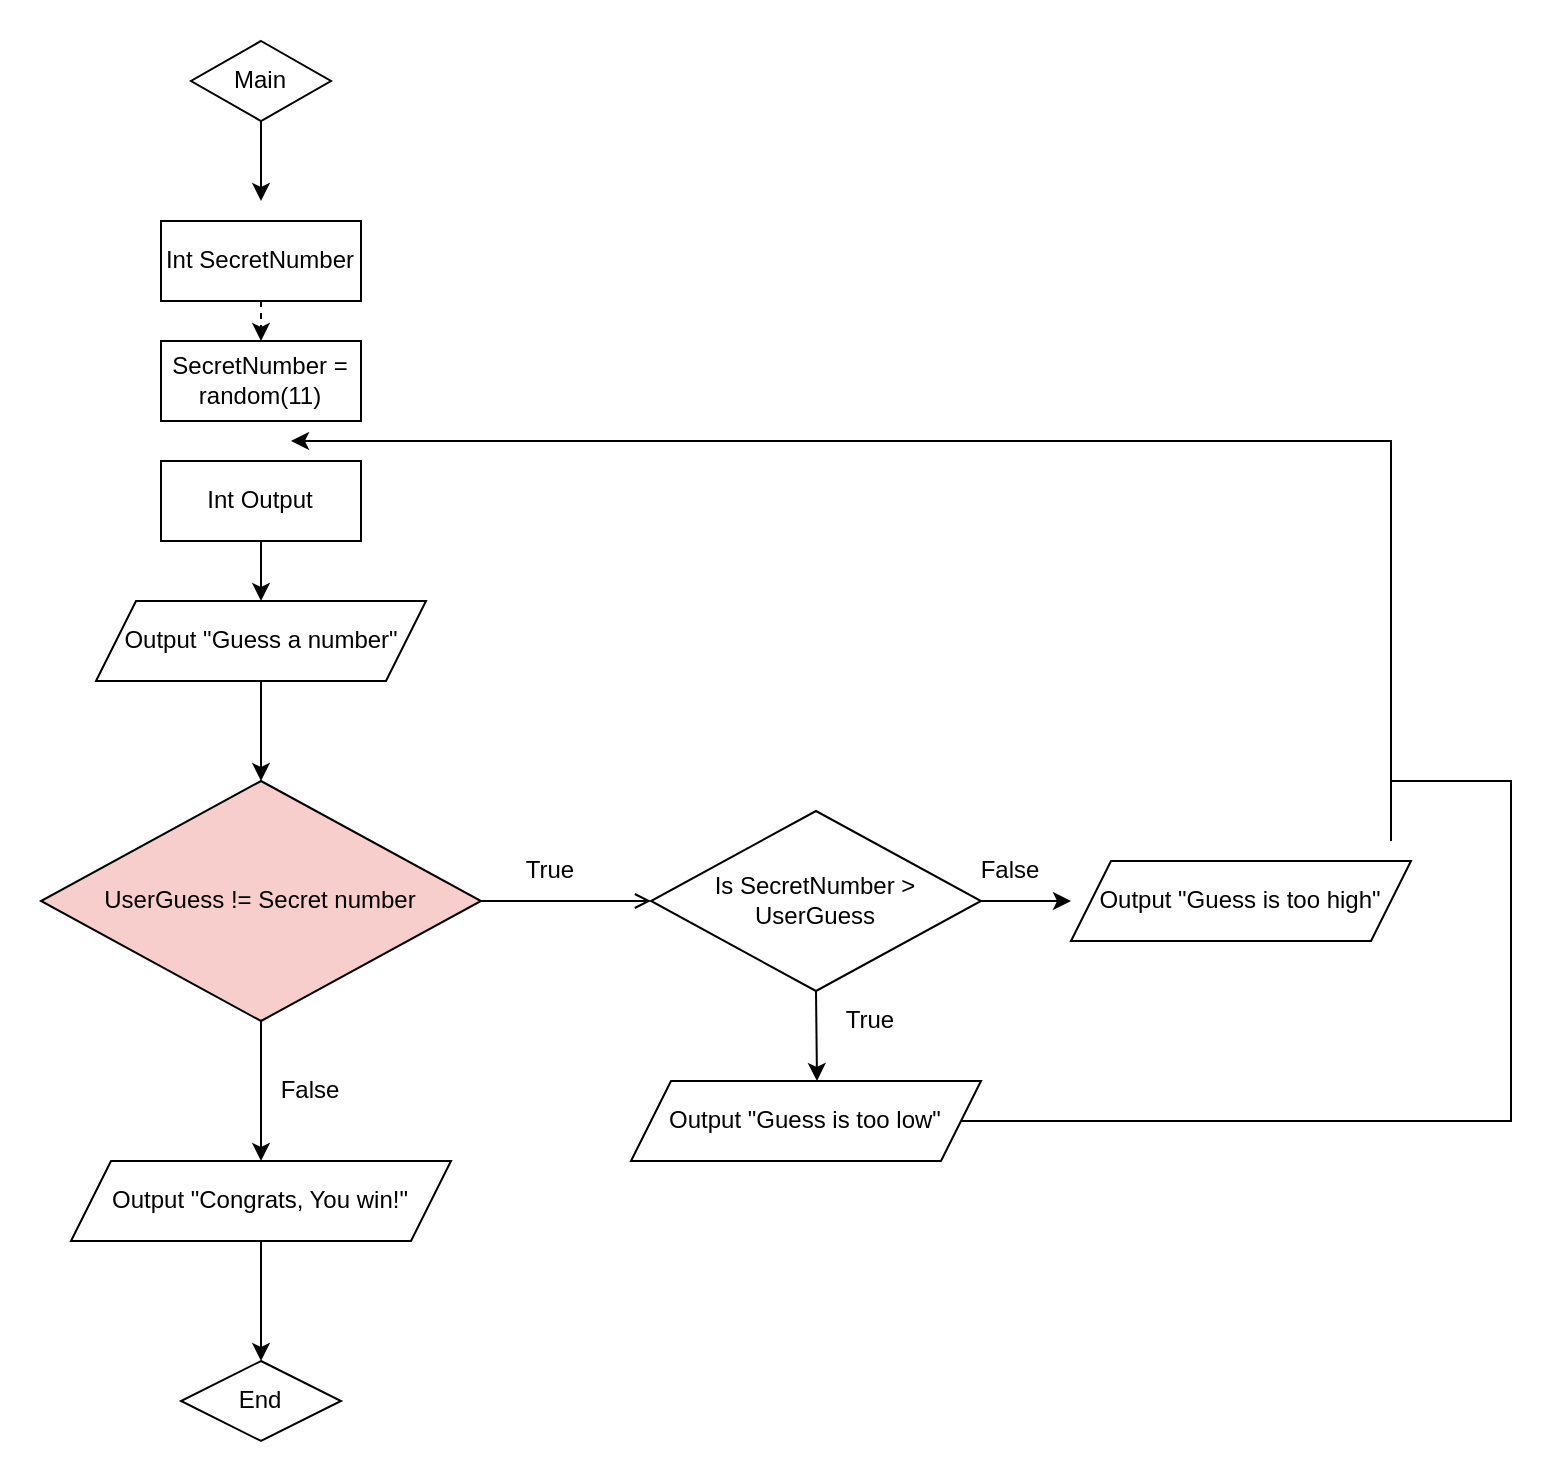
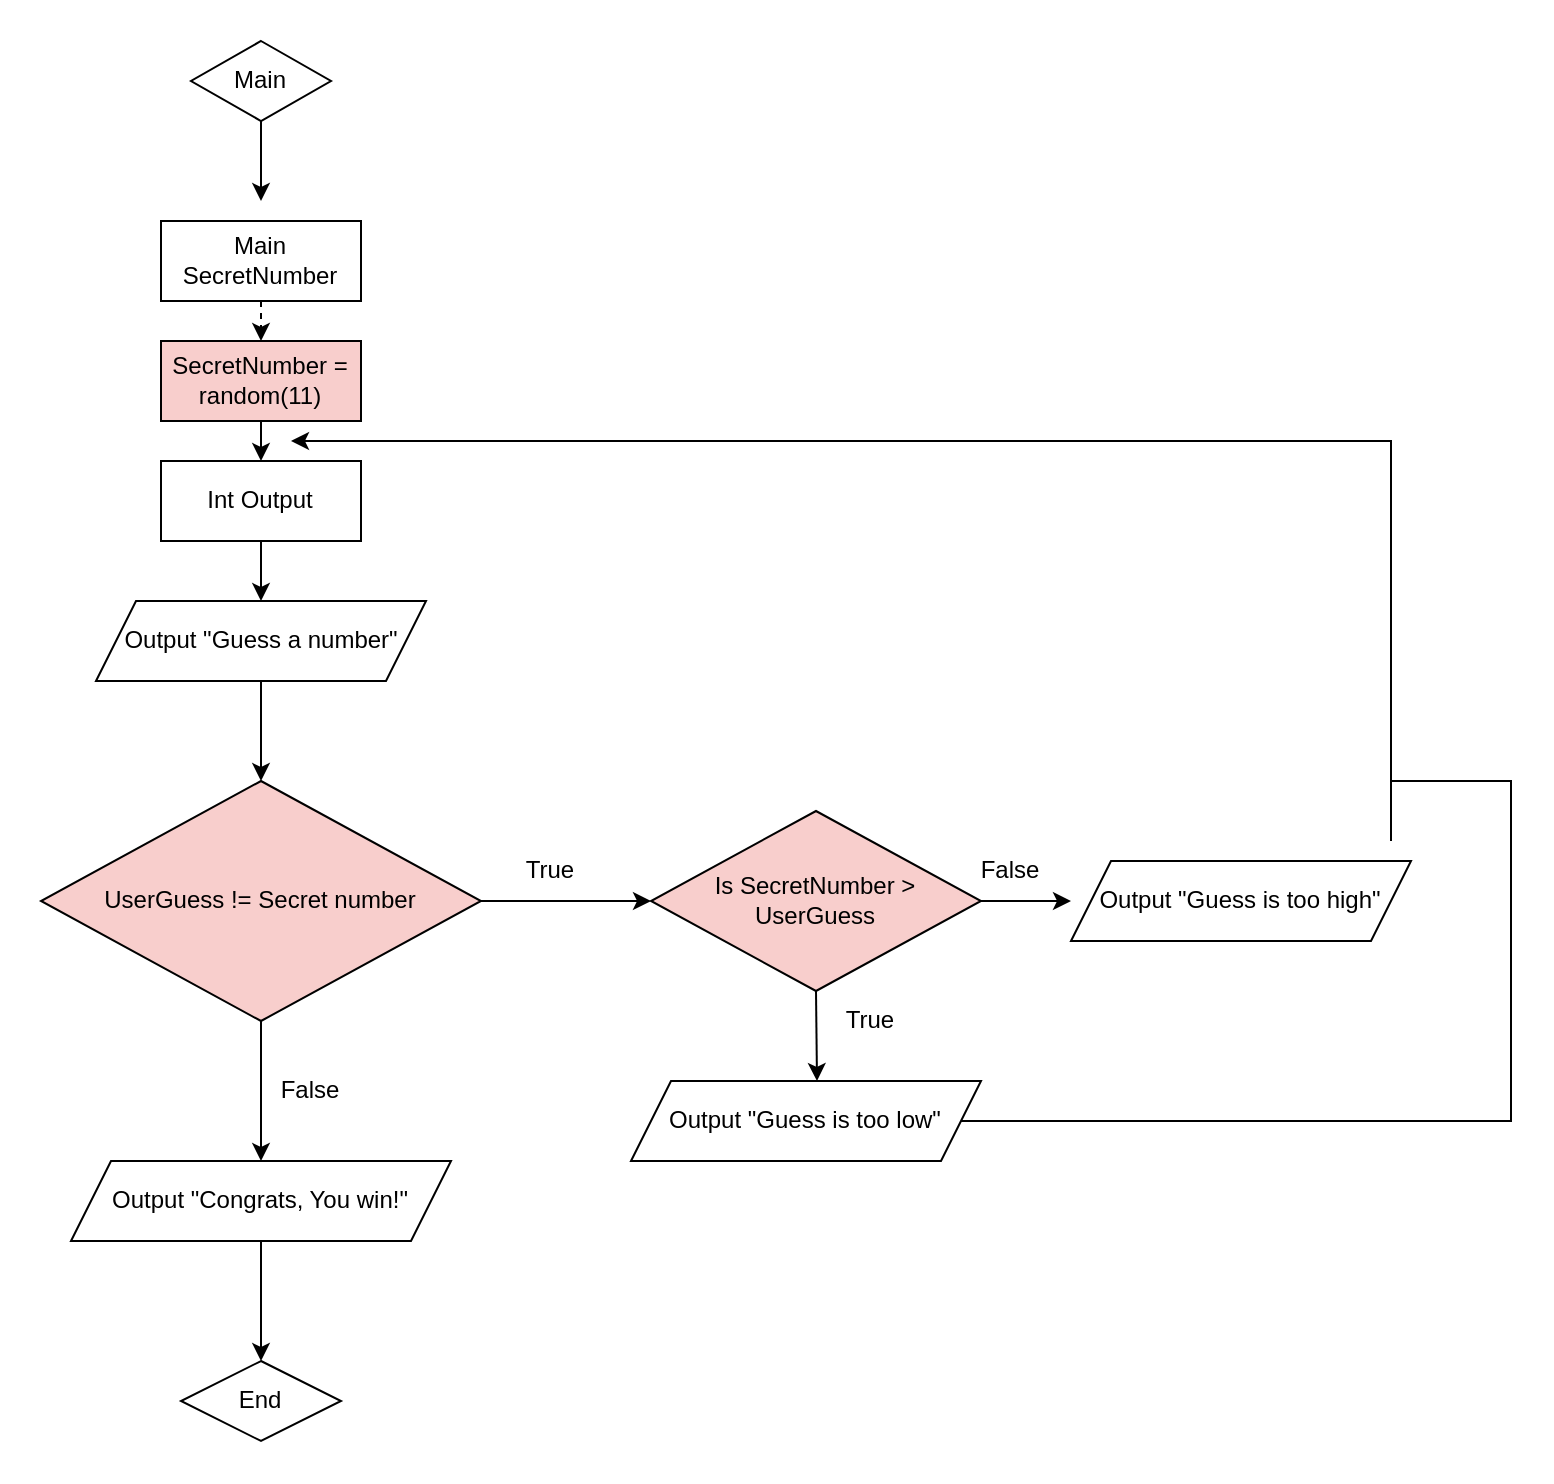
(261, 261) -> (261, 261)
(261, 381) -> (261, 381)
none -> (261, 434)
(638, 901) -> (636, 901)
(816, 901) -> (816, 901)
